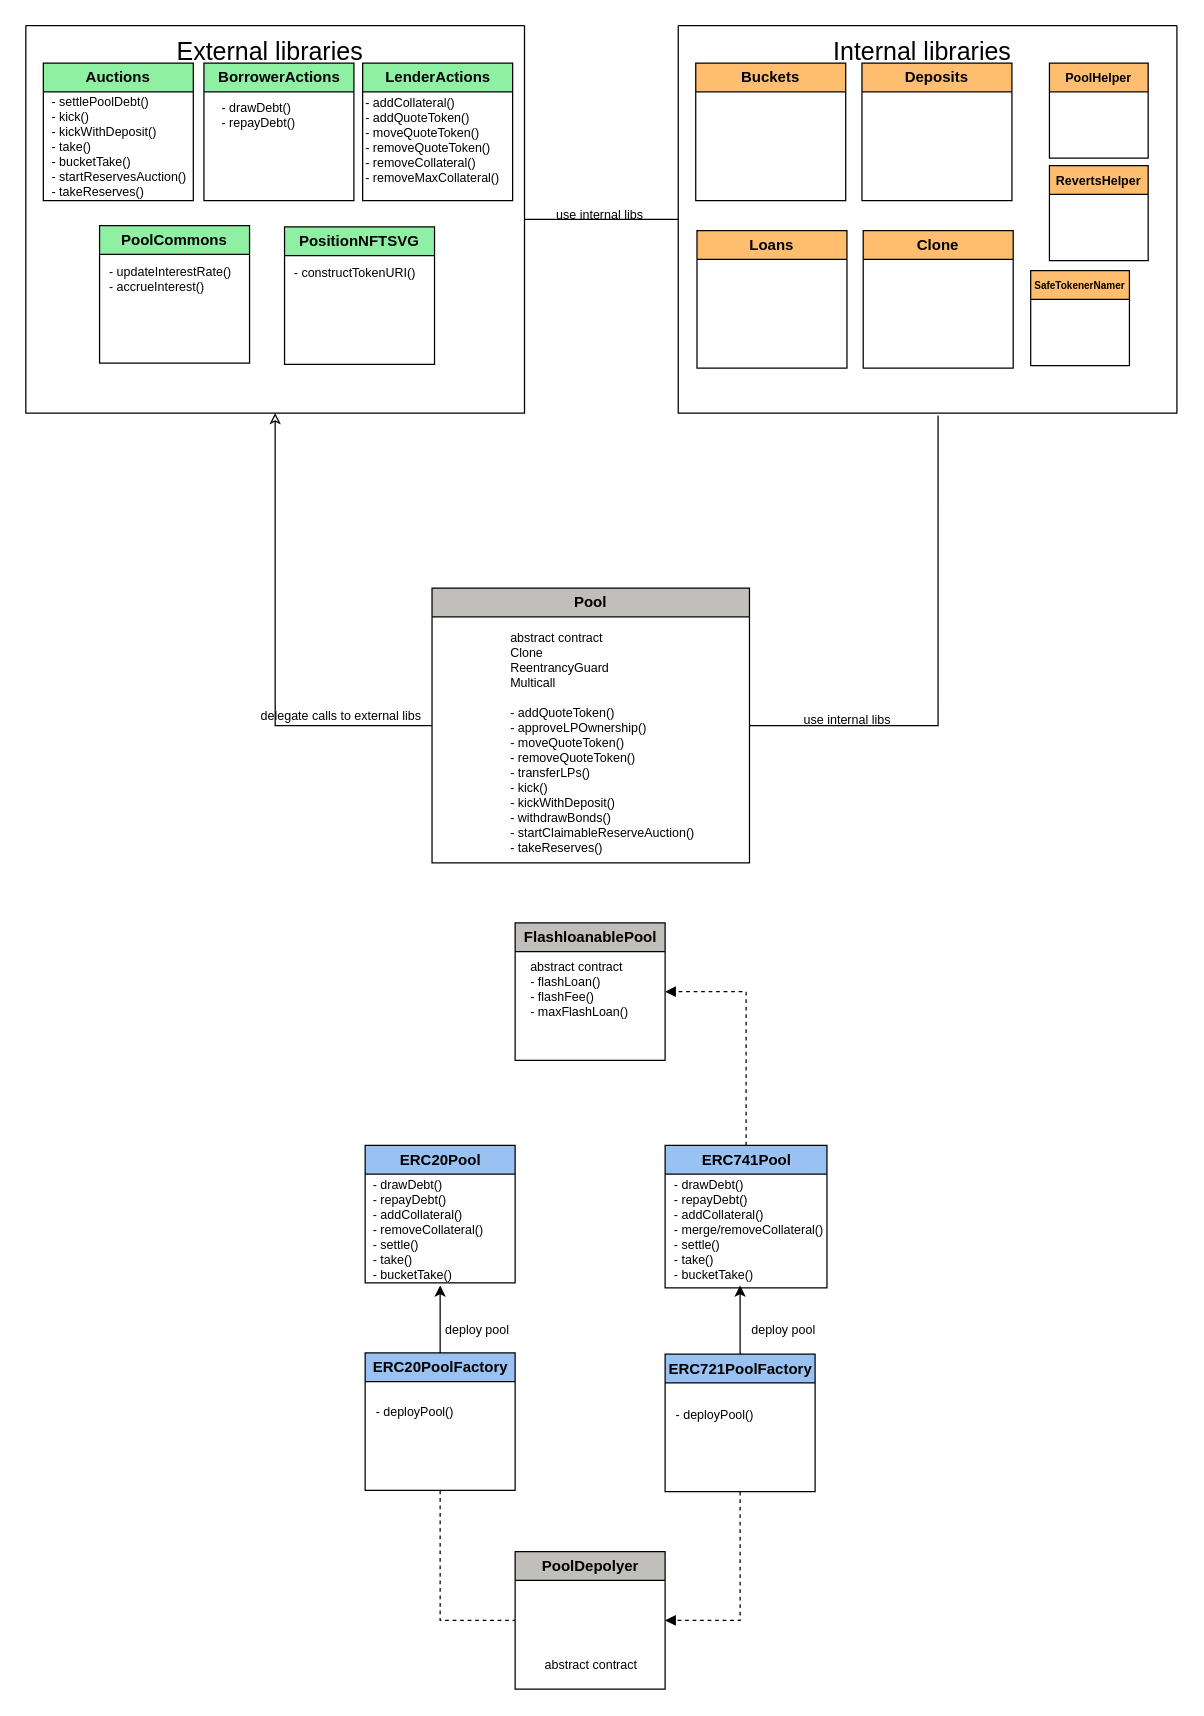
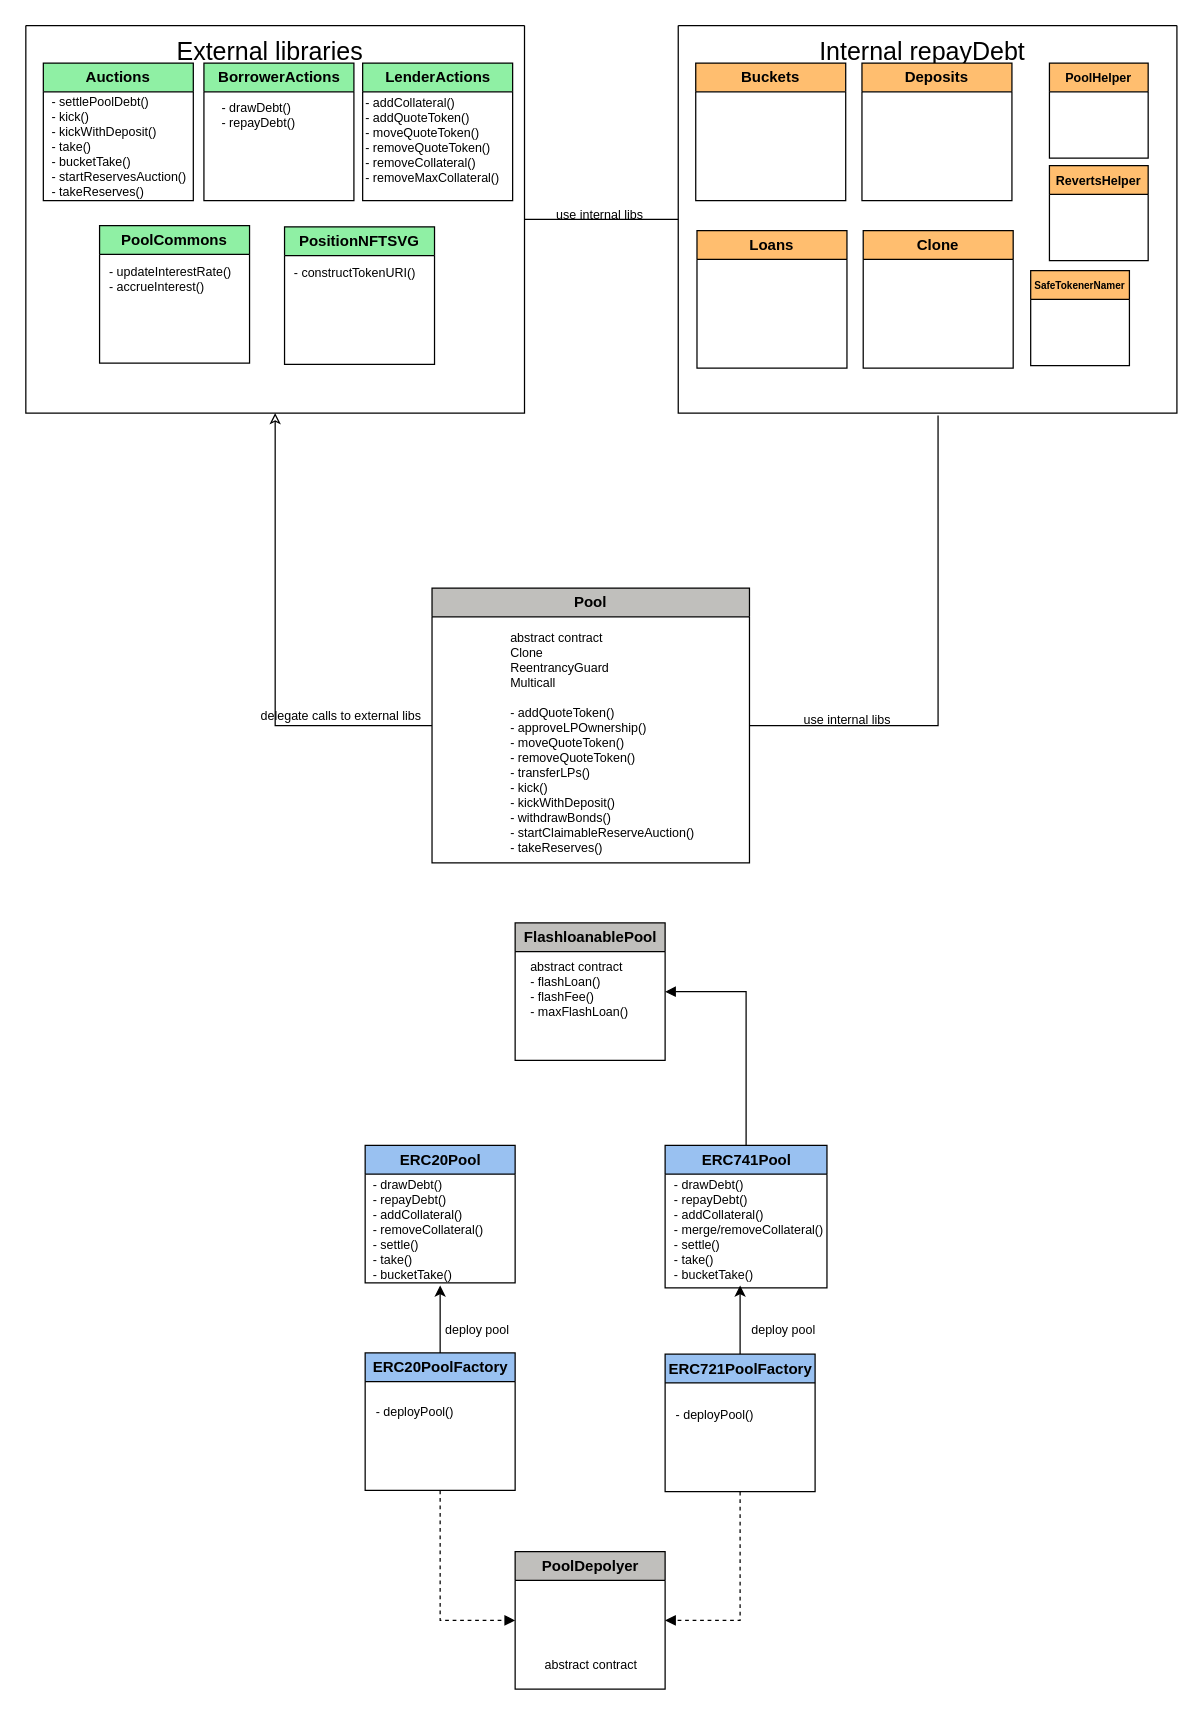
(923, 51) -> (923, 51)
(746, 1032) -> (746, 1032)
(507, 1621) -> (503, 1621)
